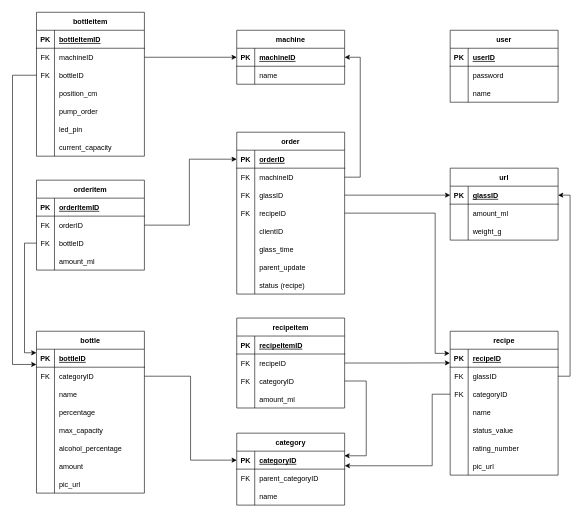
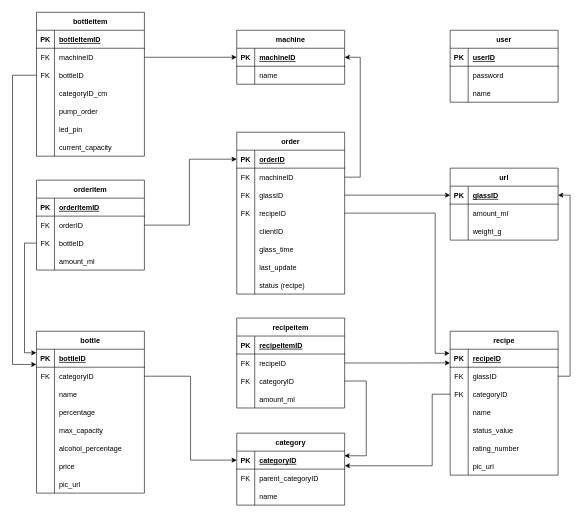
(79, 94) -> (85, 94)
(285, 268) -> (280, 268)
(71, 467) -> (68, 467)
